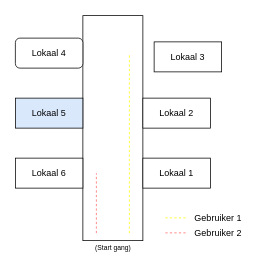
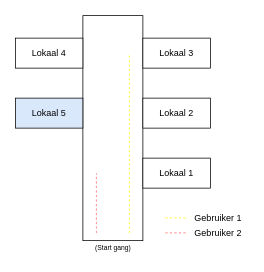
(49, 53) -> (49, 53)
(188, 57) -> (177, 53)
(49, 173) -> none
